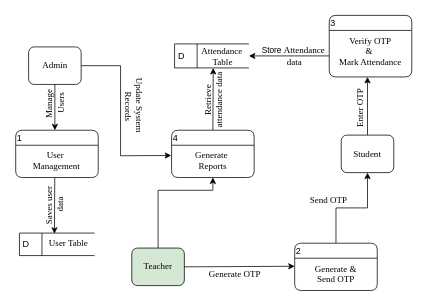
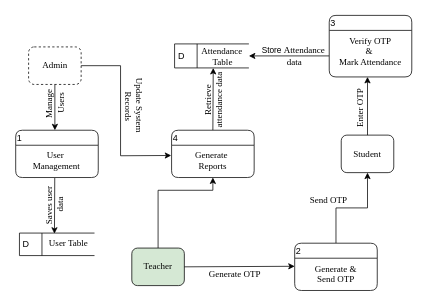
(55, 66) -> (55, 66)
